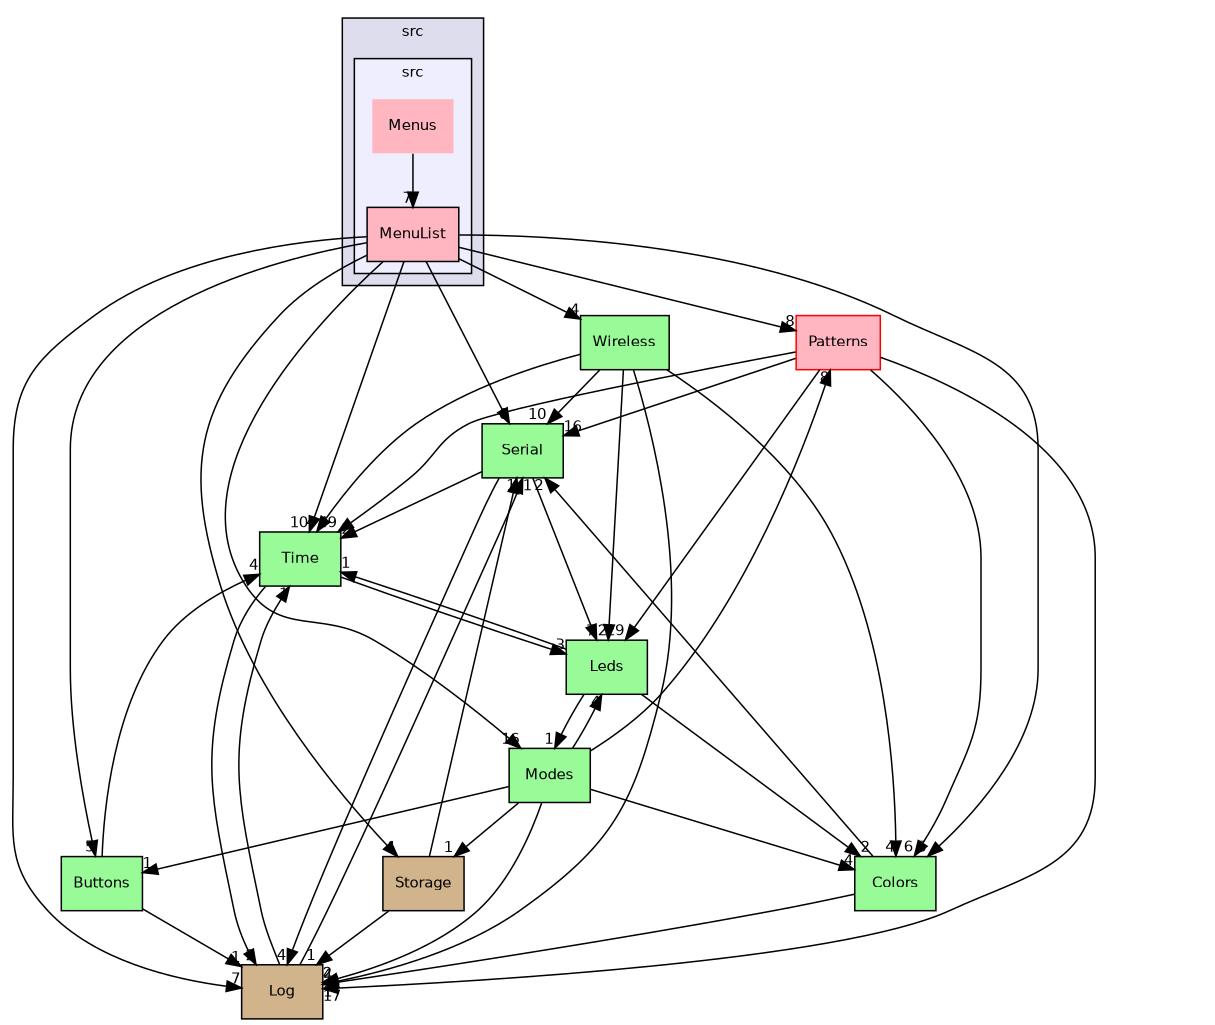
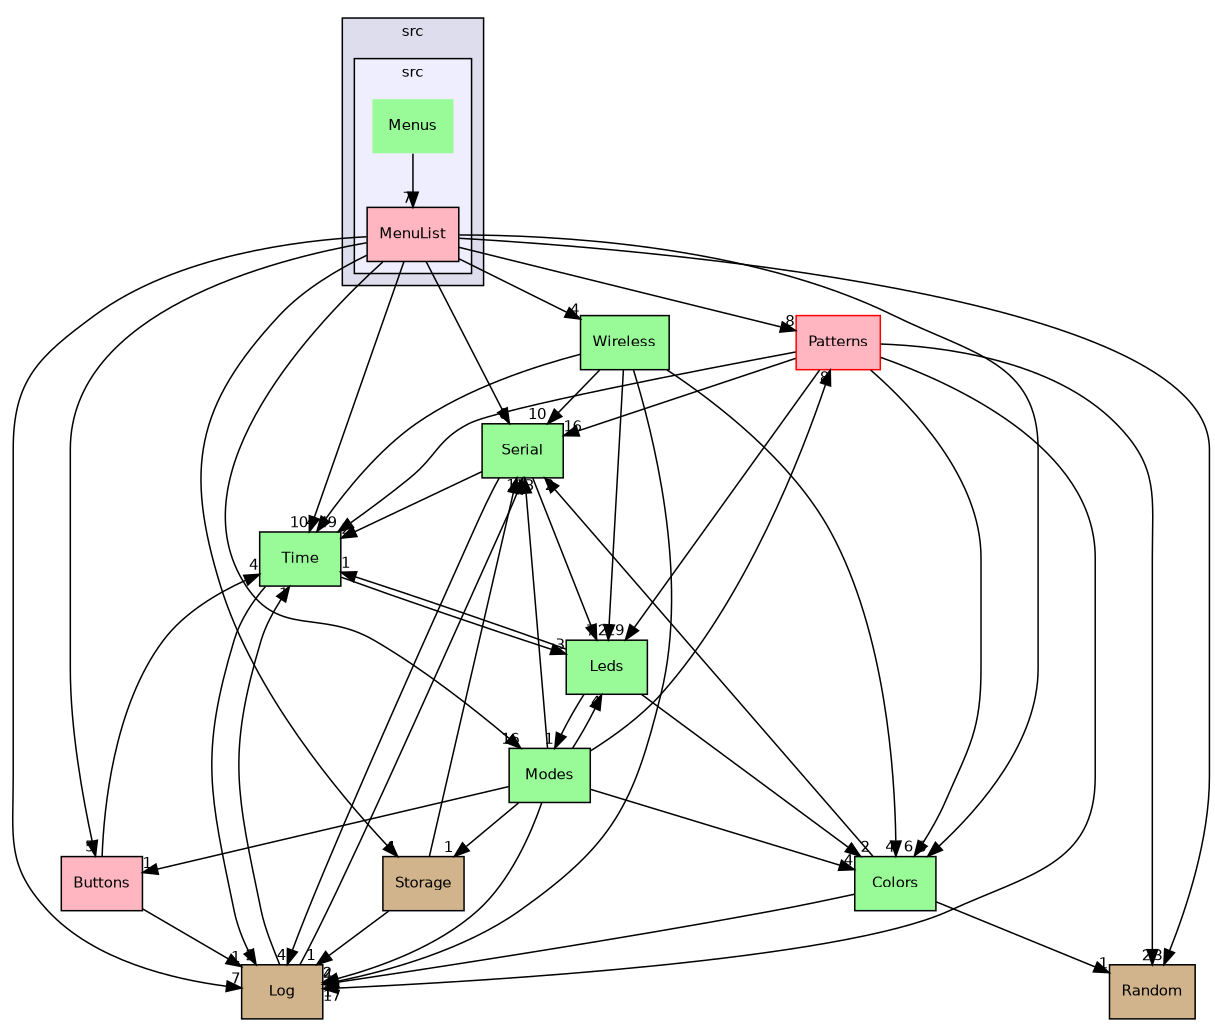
(413, 126) -> (413, 126)
none -> (537, 621)
(102, 884) -> (102, 884)
none -> (1152, 992)
